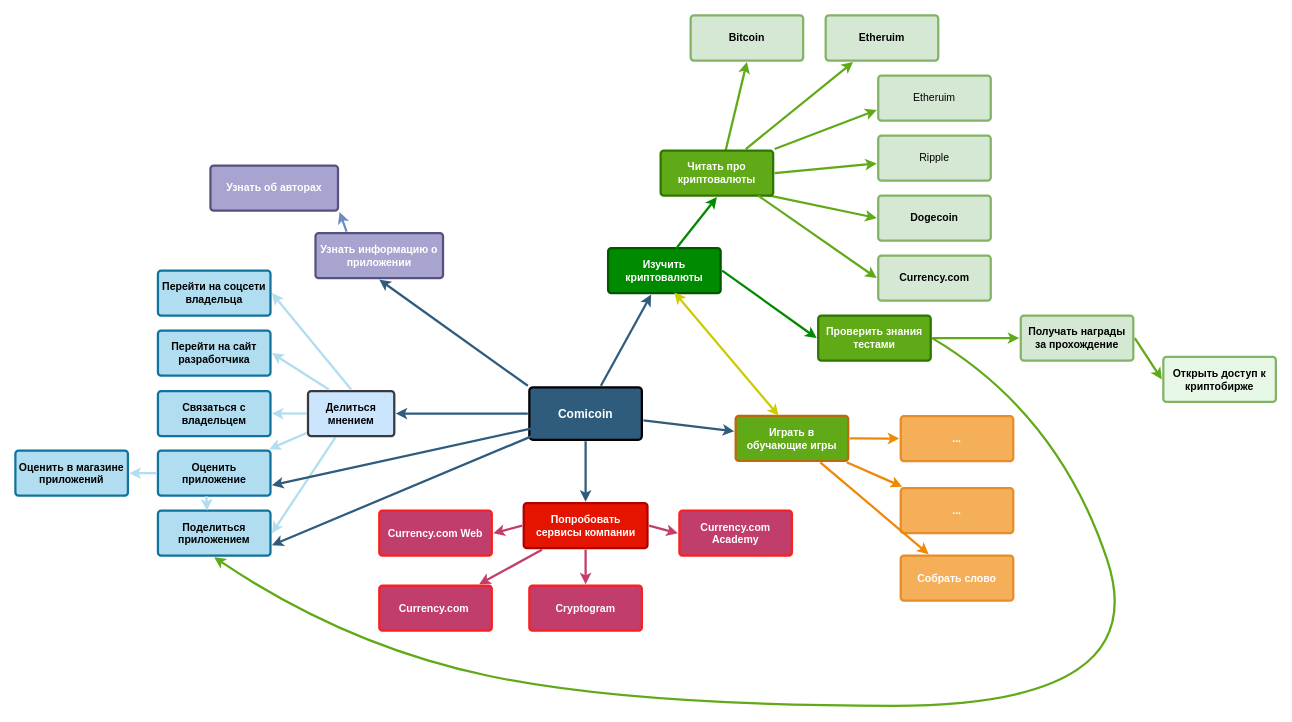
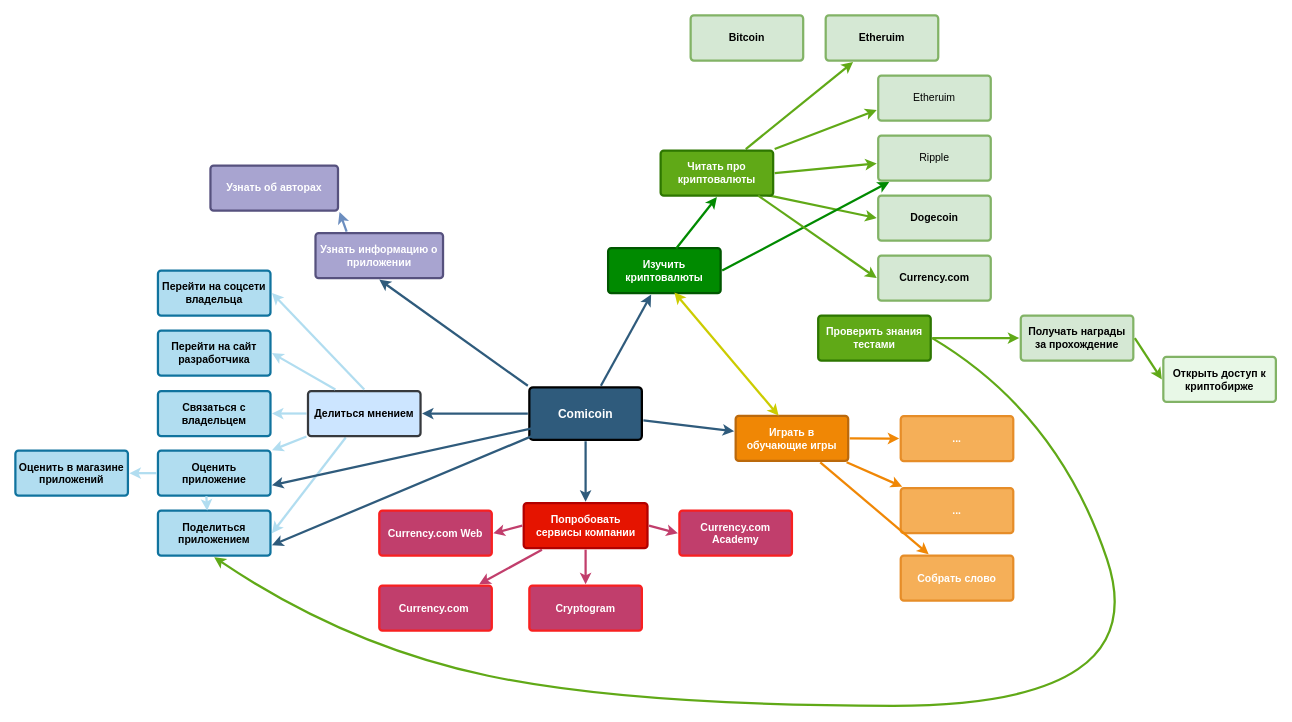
(735, 109) -> none
(766, 302) -> (801, 229)
(351, 413) -> (364, 413)
(792, 438) -> (792, 438)
